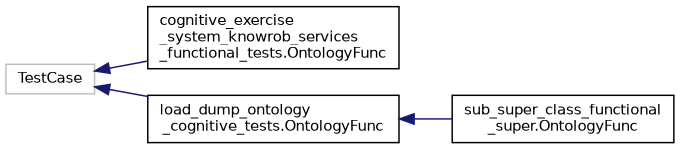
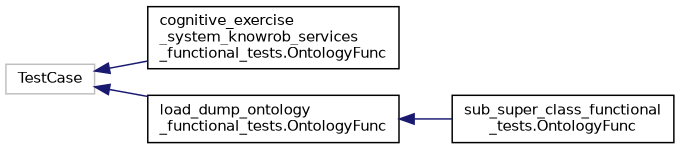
(273, 119) -> (273, 119)
(563, 119) -> (563, 119)
